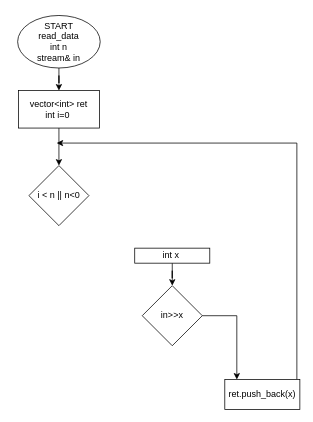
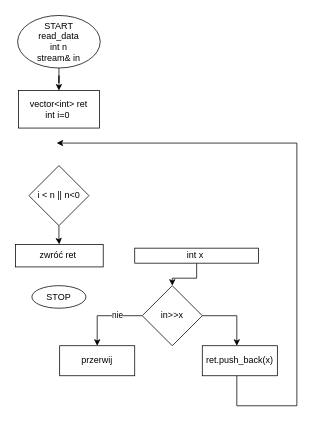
(59, 159) -> none
none -> (59, 238)
none -> (59, 255)
(172, 255) -> (197, 255)
none -> (59, 297)
none -> (107, 315)
none -> (97, 360)
(262, 394) -> (240, 360)
